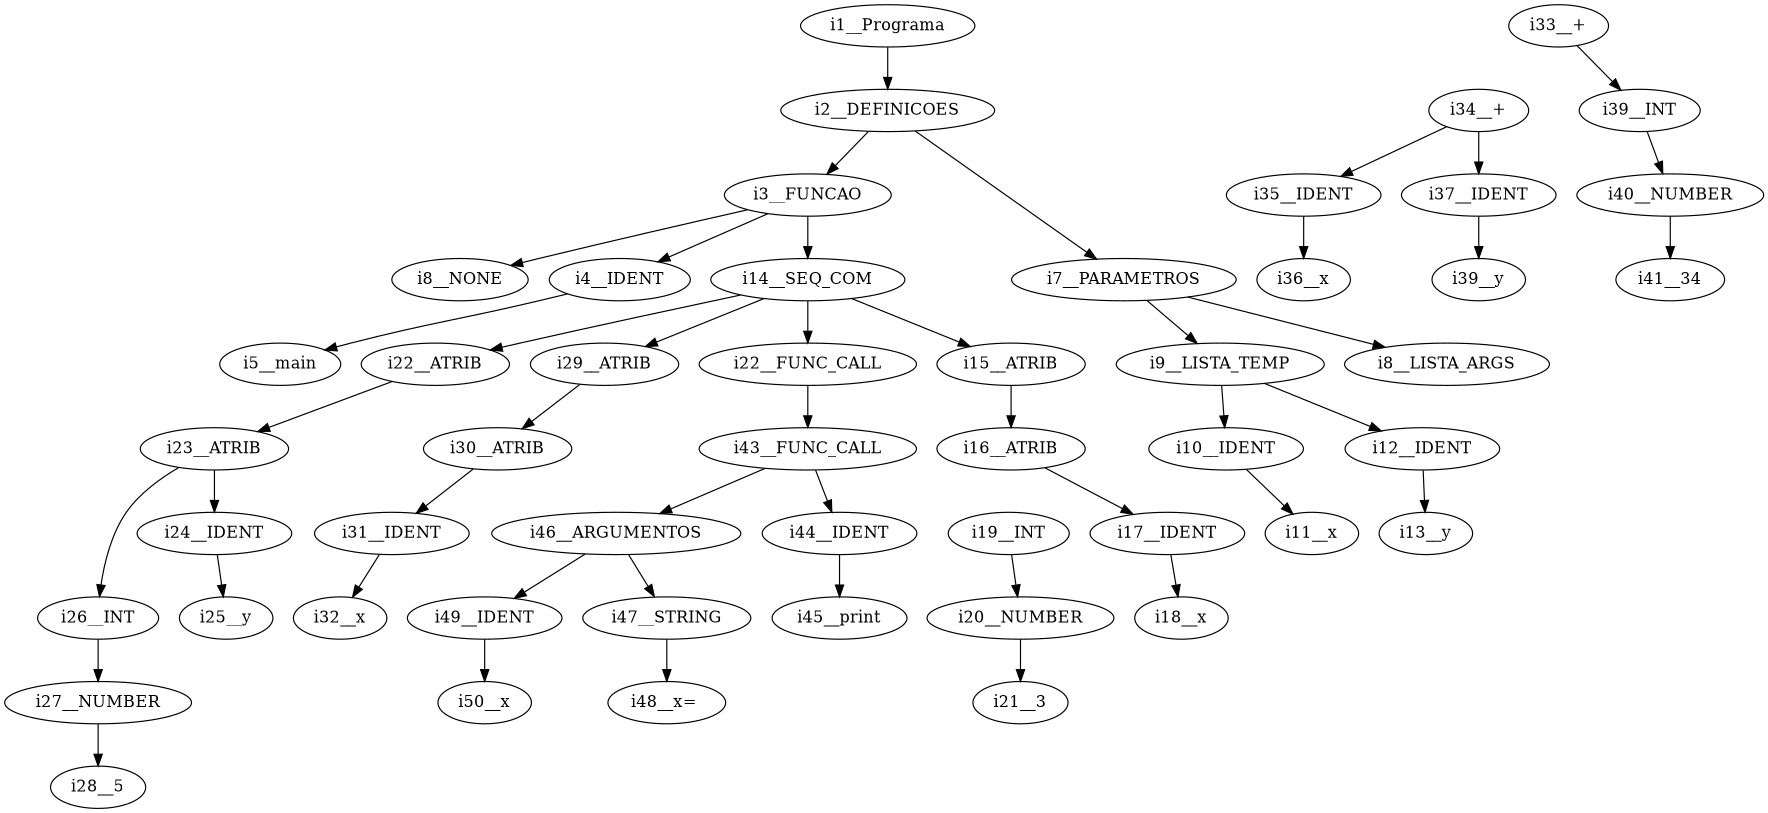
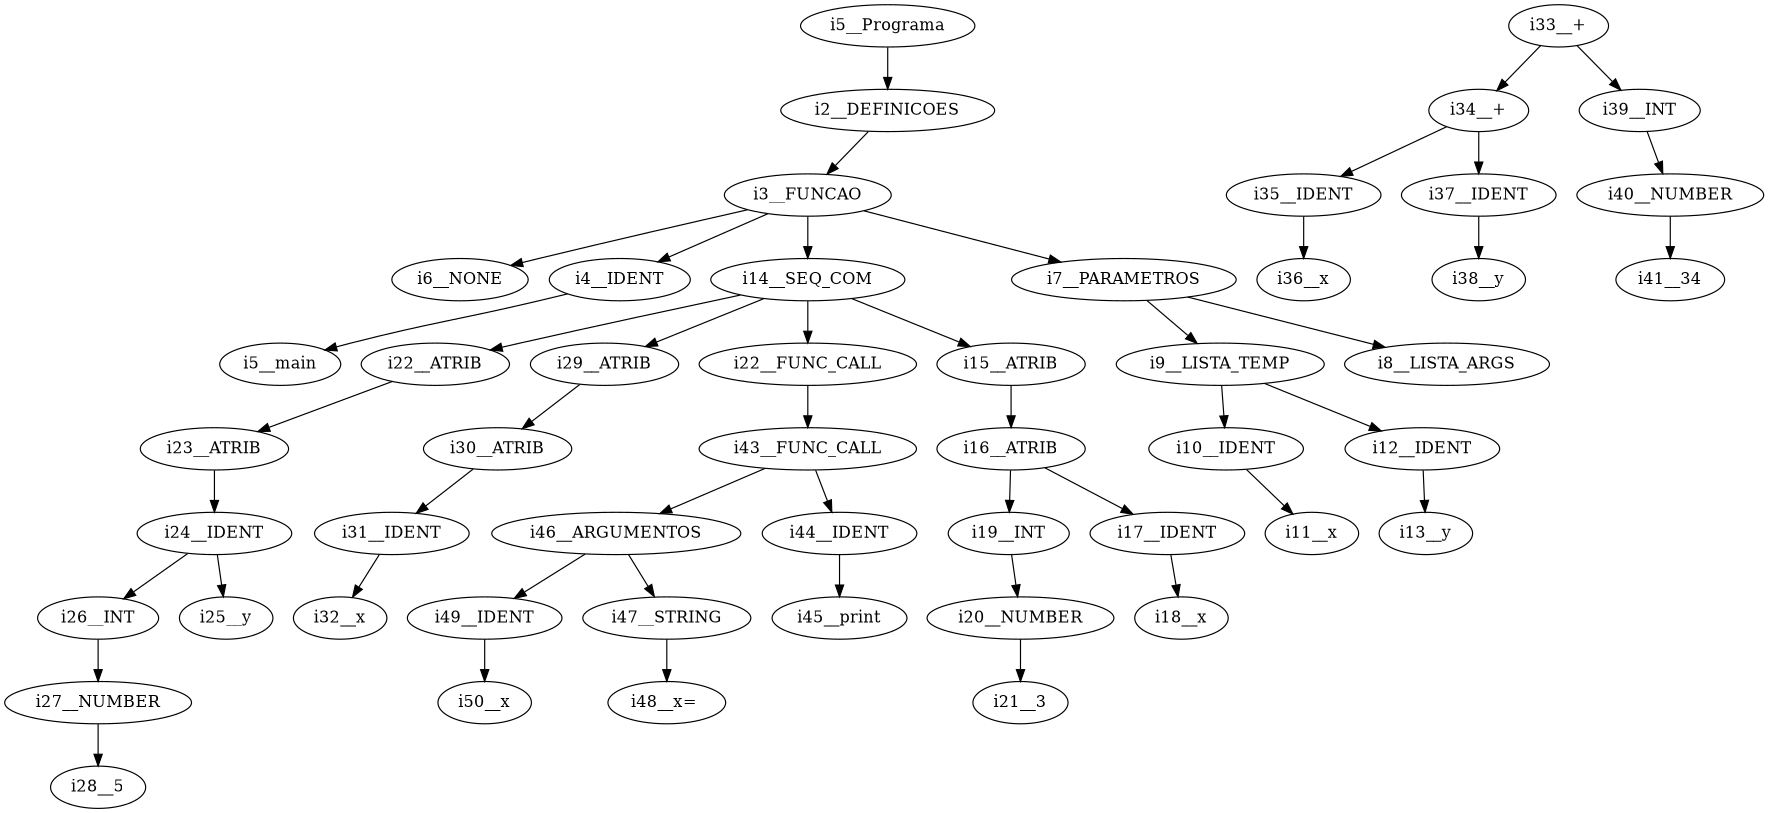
(888, 26) -> (888, 26)
none -> (1523, 64)
(1001, 192) -> (957, 235)
(460, 280) -> (460, 280)
(1479, 280) -> (1479, 280)
none -> (1010, 485)
(124, 516) -> (160, 573)
